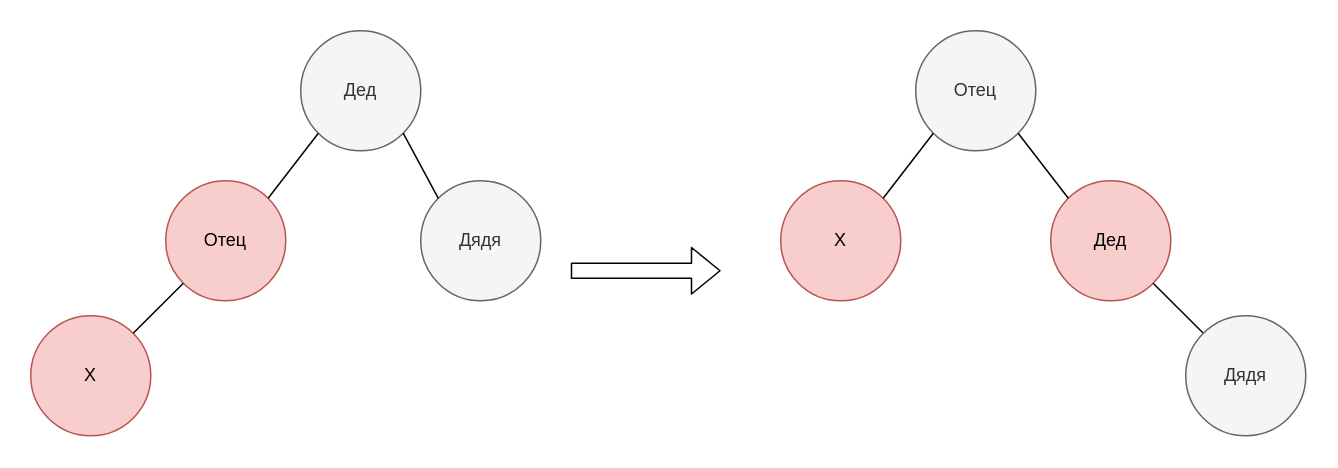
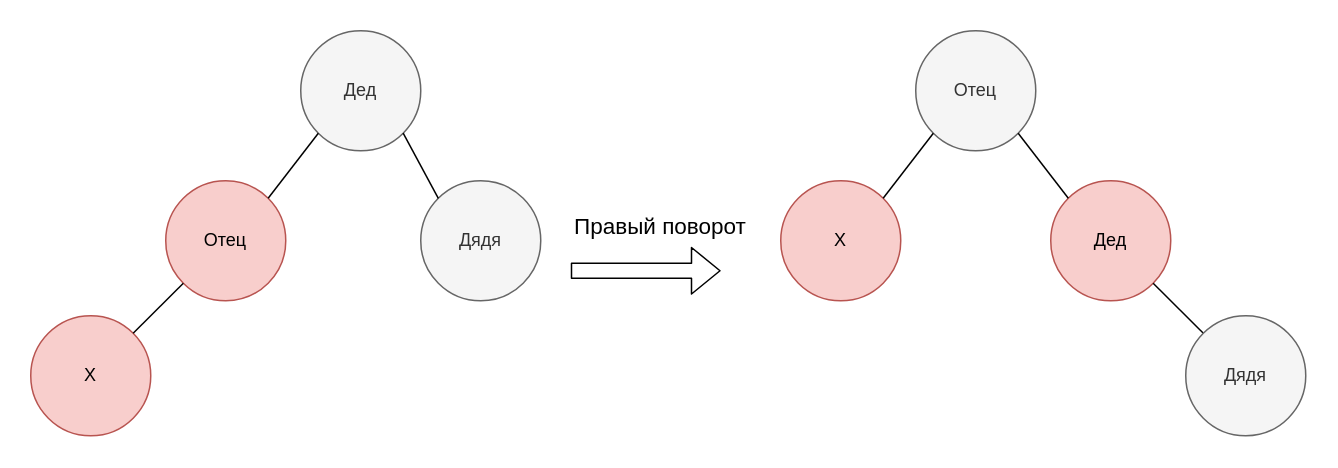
none -> (661, 226)
